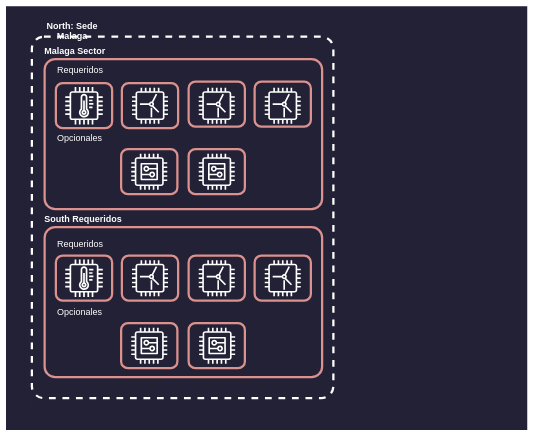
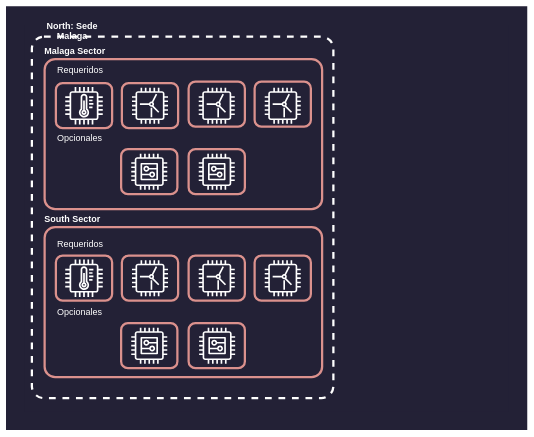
(83, 220) -> (74, 220)
